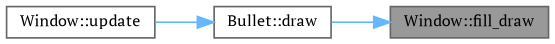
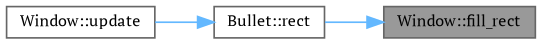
(273, 22) -> (269, 22)
(469, 22) -> (460, 22)
